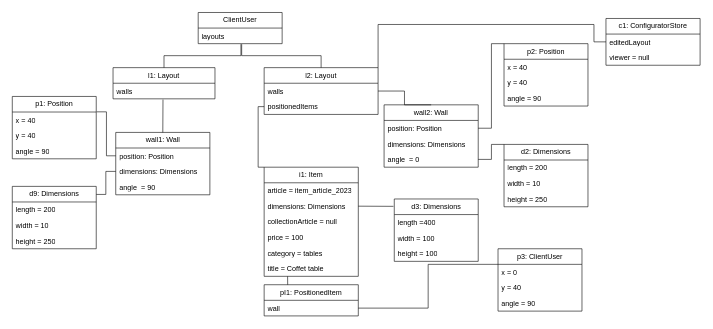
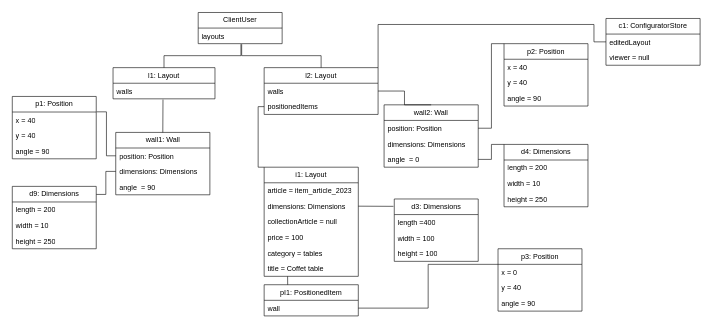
(546, 152) -> (546, 152)
(311, 175) -> (311, 175)
(540, 257) -> (540, 257)
